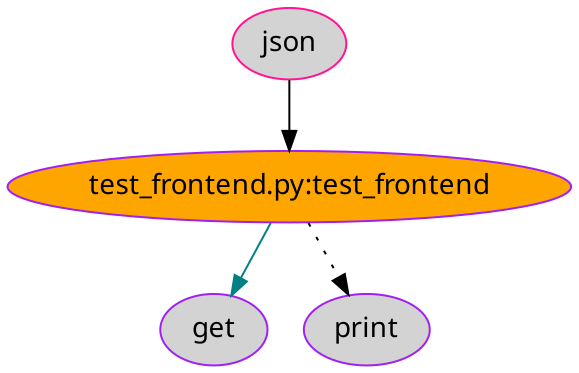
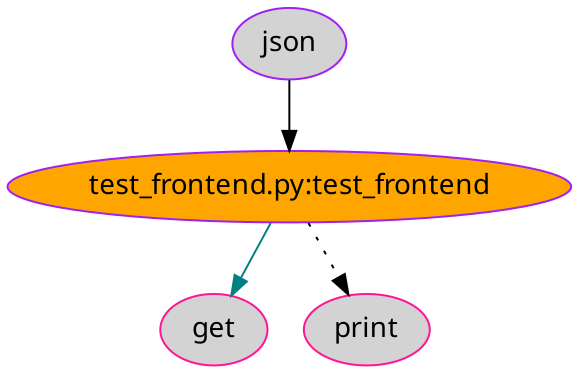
(289, 44) -> (289, 44)
(214, 330) -> (214, 330)
(367, 330) -> (367, 330)
